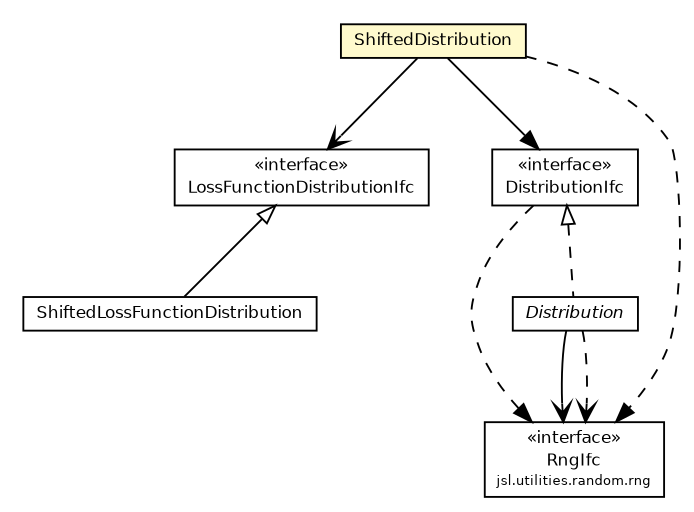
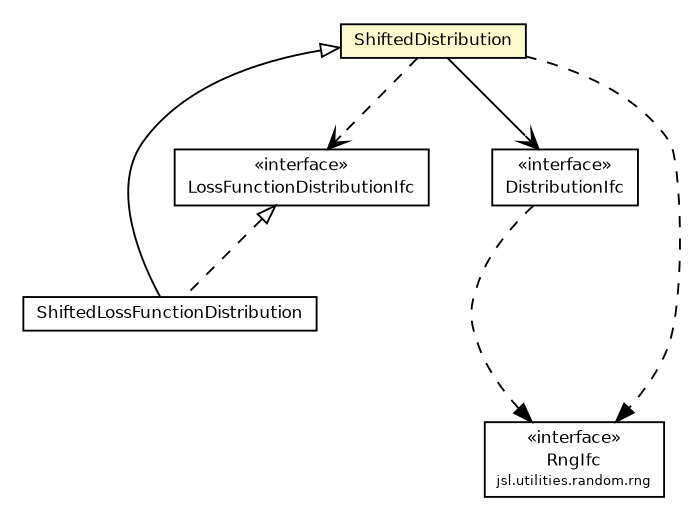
(379, 97) -> (379, 97)
(486, 97) -> (486, 97)
none -> (156, 126)
(223, 258) -> (223, 258)
(574, 314) -> none
